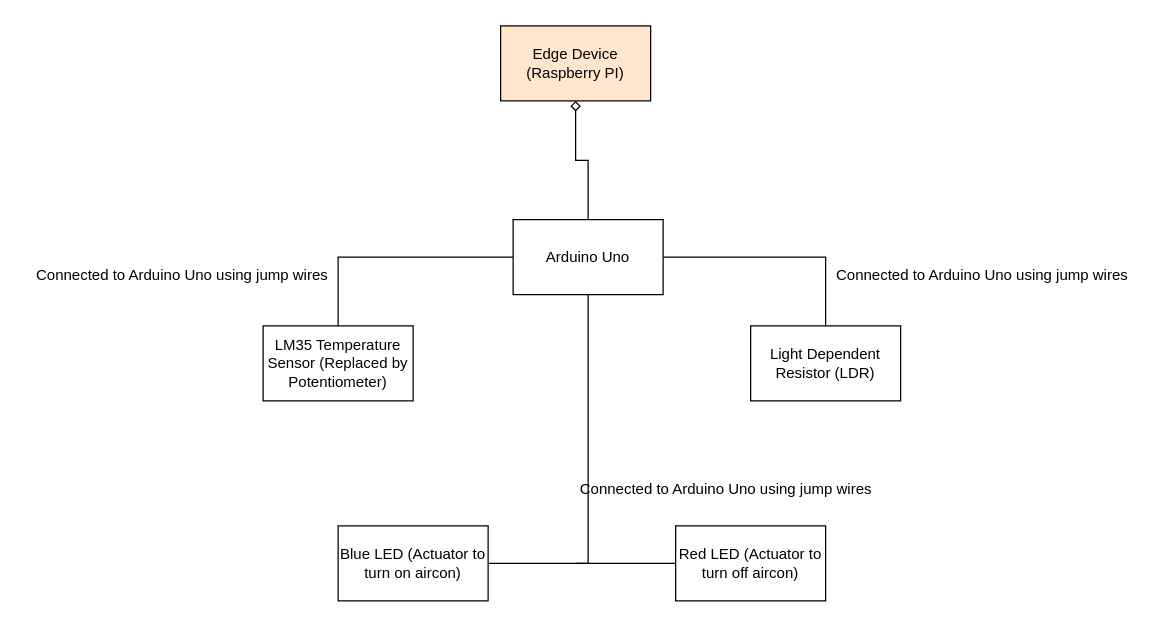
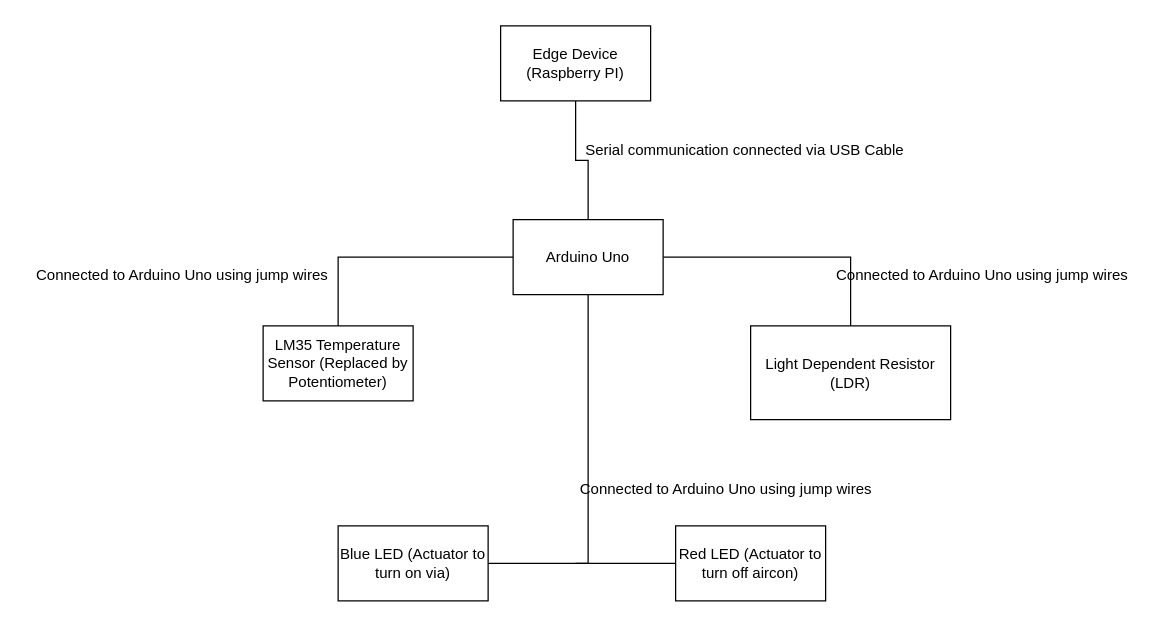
(576, 63) -> (576, 63)
(576, 111) -> (576, 106)
none -> (744, 151)
(826, 363) -> (851, 373)
(413, 563) -> (413, 563)
